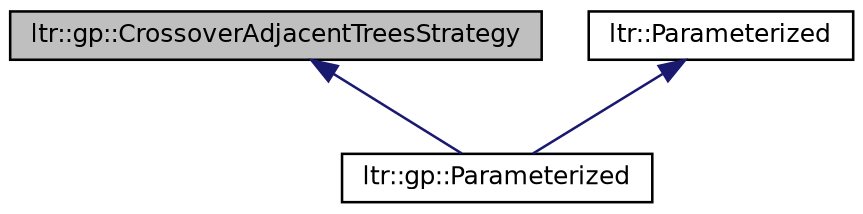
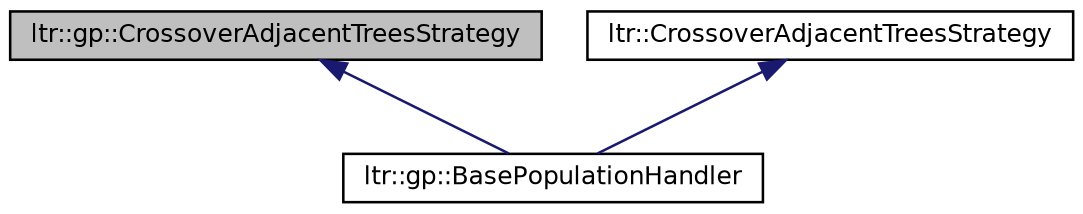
(721, 36) -> (830, 36)
(497, 178) -> (553, 178)
